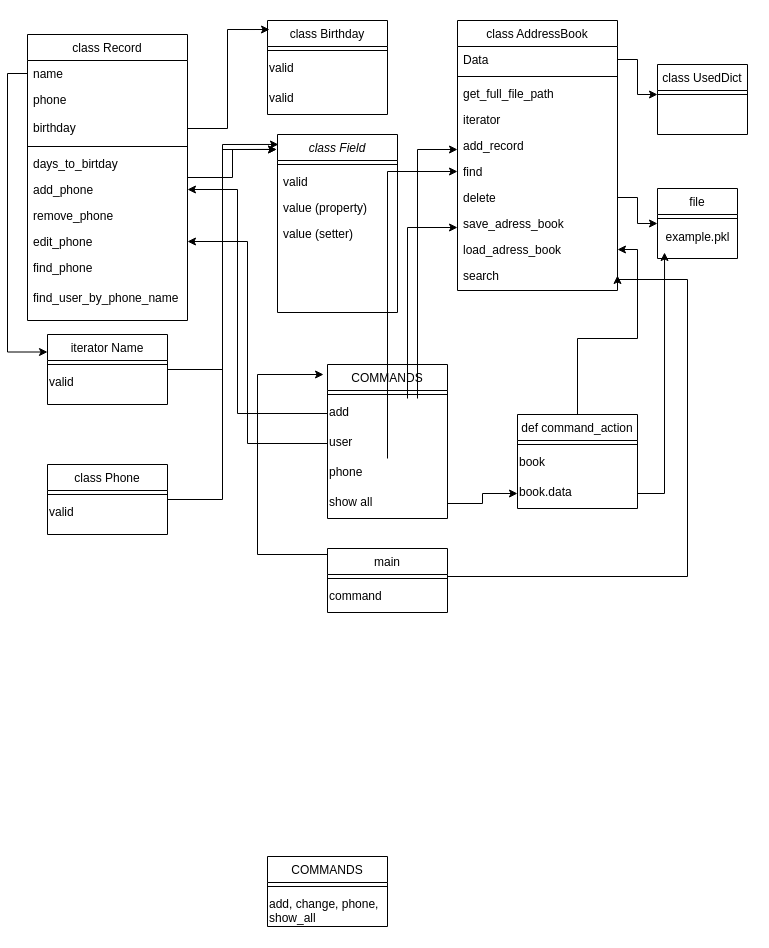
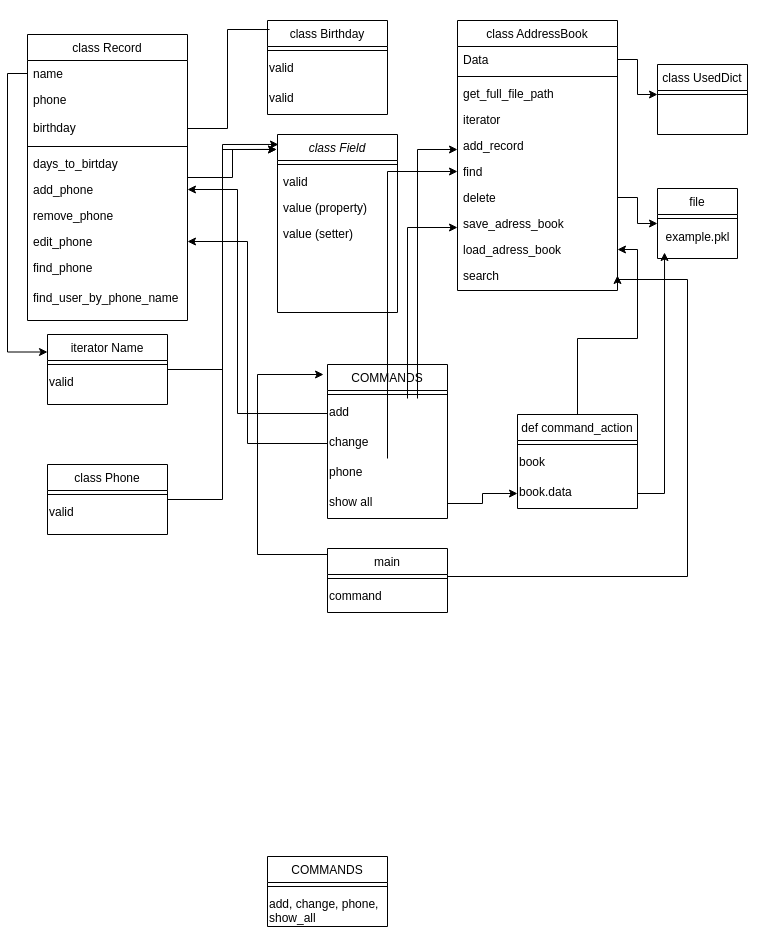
(261, 30) -> (264, 30)
(343, 443) -> (350, 443)
